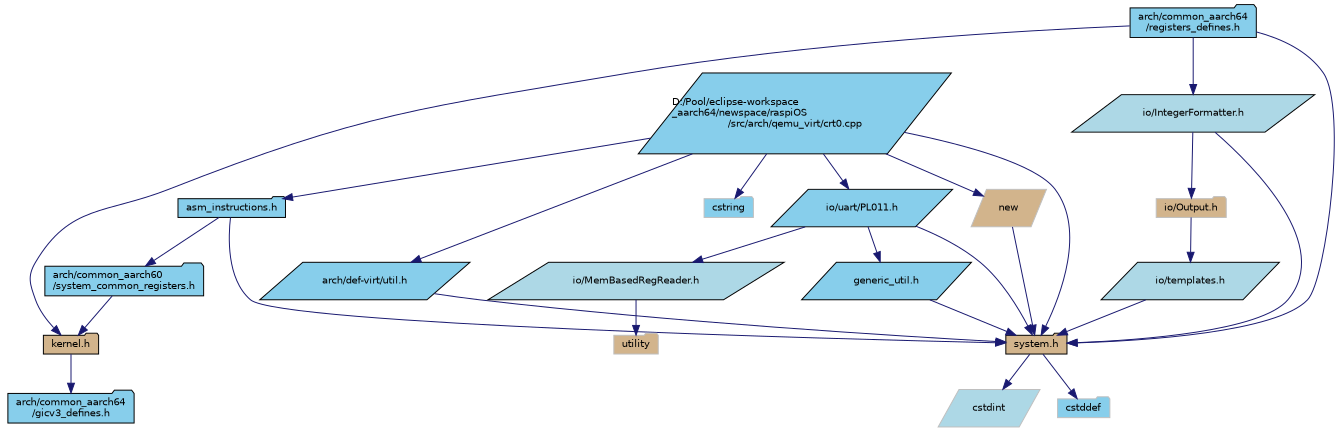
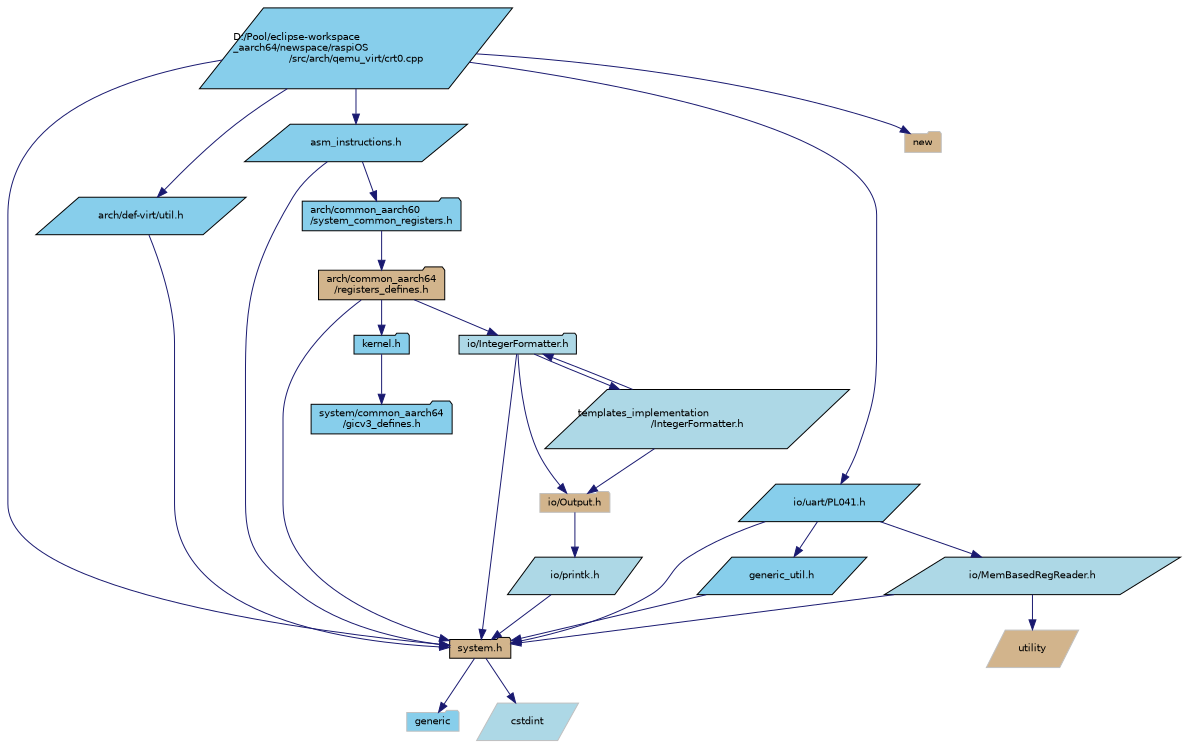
(1193, 23) -> (382, 285)
(1193, 113) -> (518, 345)
(232, 208) -> (356, 143)
(729, 208) -> none
(862, 208) -> (829, 503)
(1009, 208) -> (923, 143)
(1022, 276) -> (708, 619)
(1190, 281) -> (575, 576)
(98, 312) -> (382, 245)
(71, 345) -> (382, 345)
(636, 345) -> (1032, 649)
(71, 408) -> (382, 419)
(1084, 408) -> (433, 722)
none -> (697, 419)
